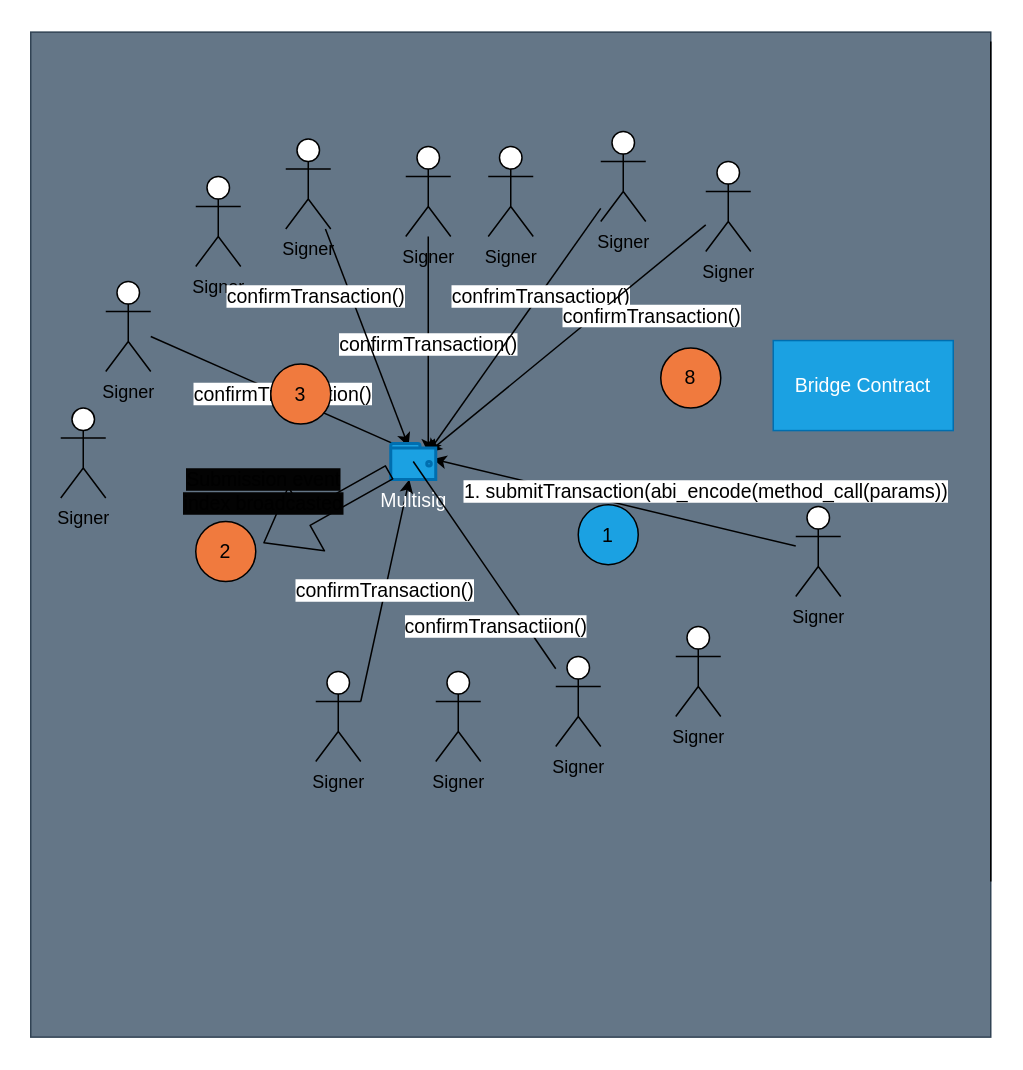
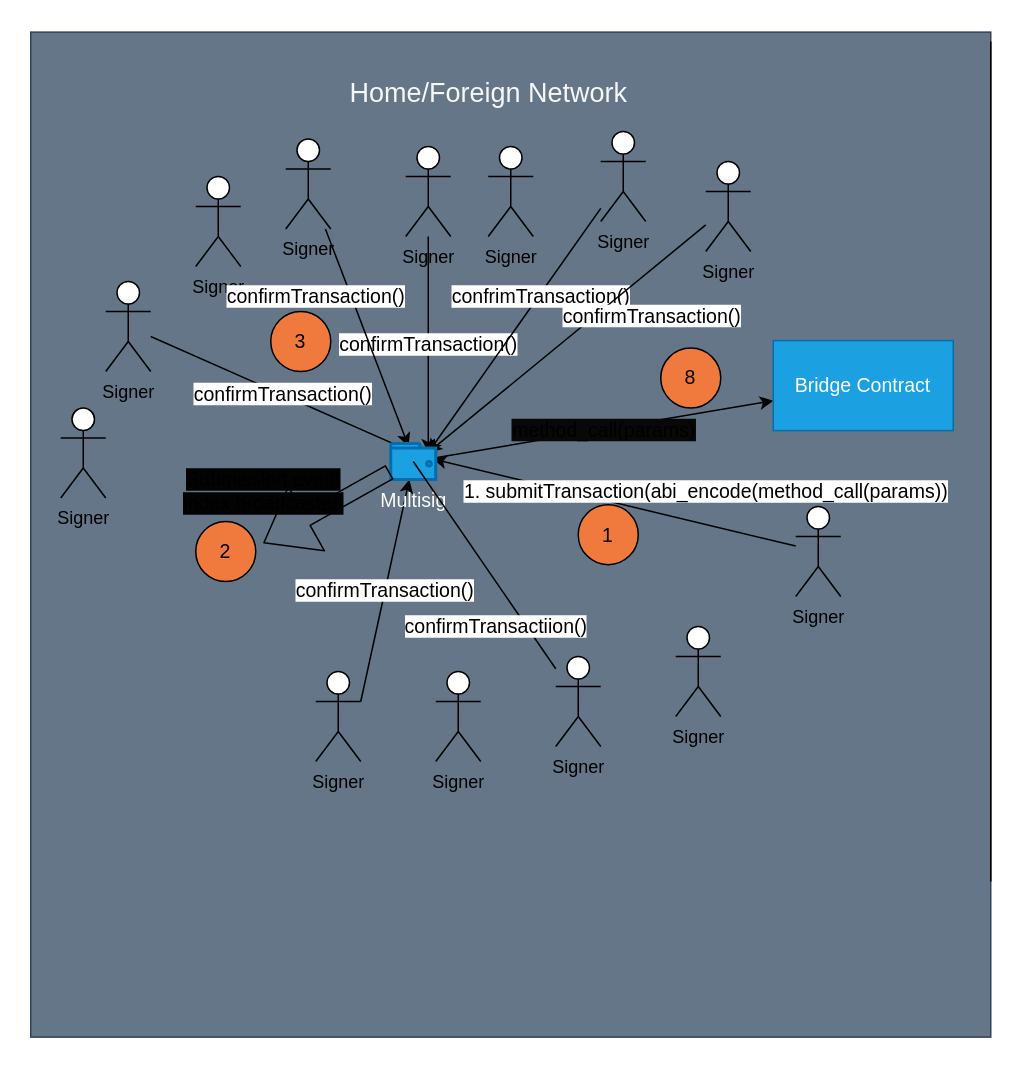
none -> (488, 94)
(301, 394) -> (301, 341)
none -> (600, 430)
(608, 534) -> (608, 534)
